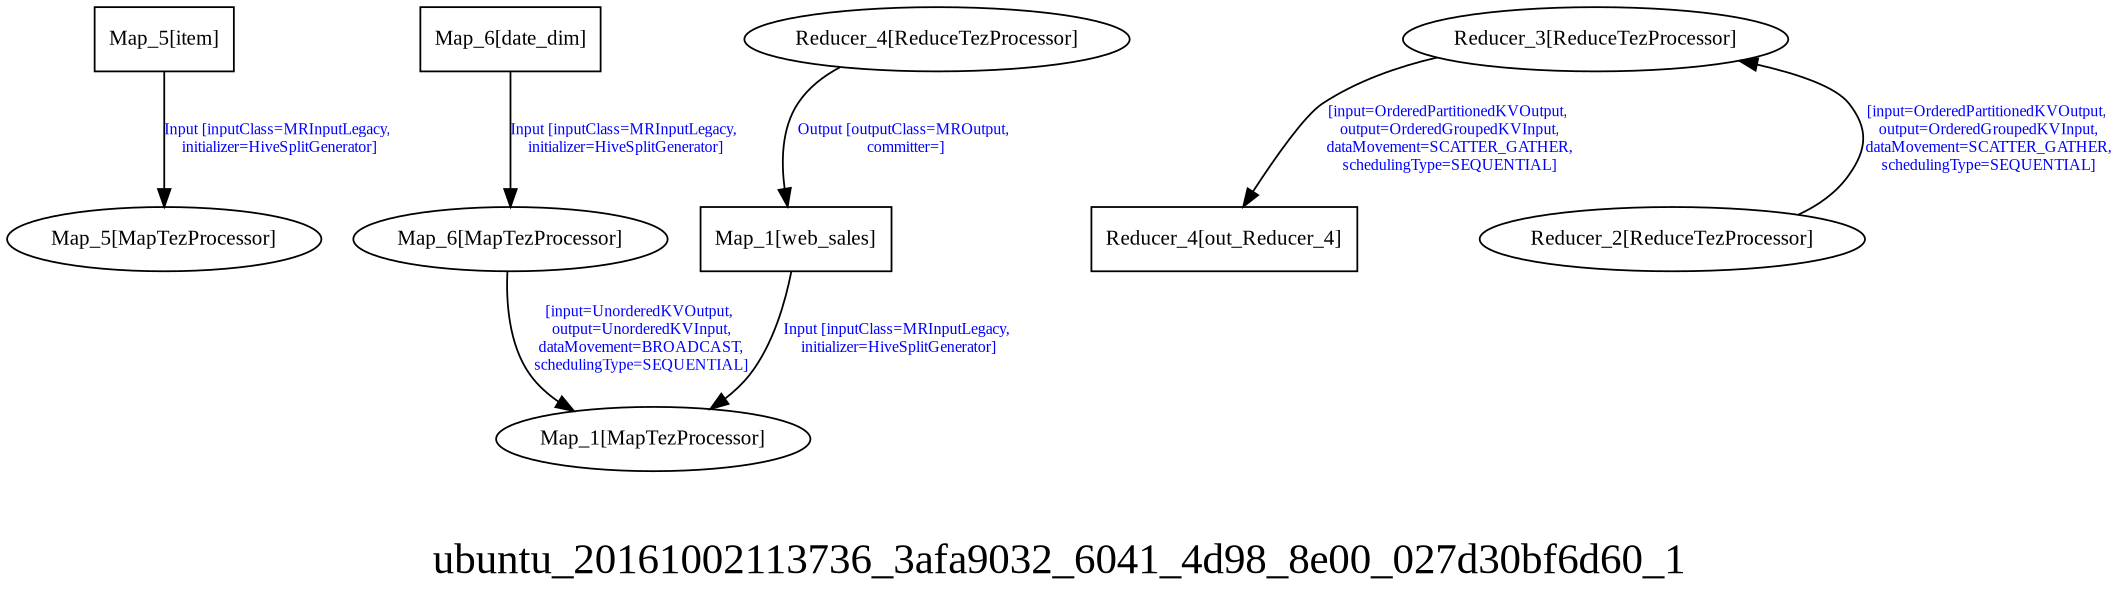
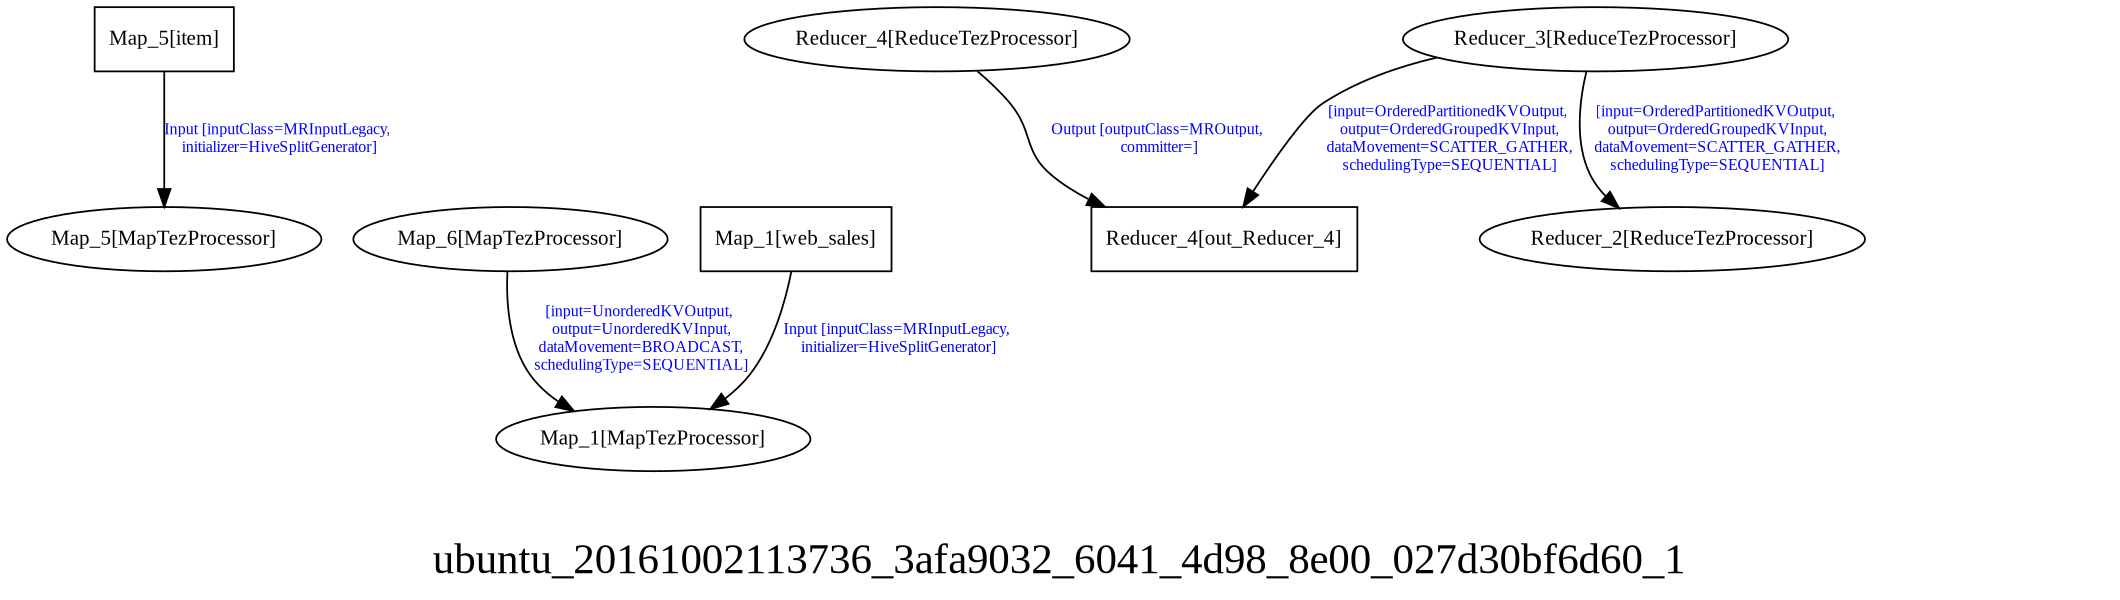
(510, 39) -> none
(791, 118) -> (1029, 140)
(1860, 121) -> (1580, 137)
